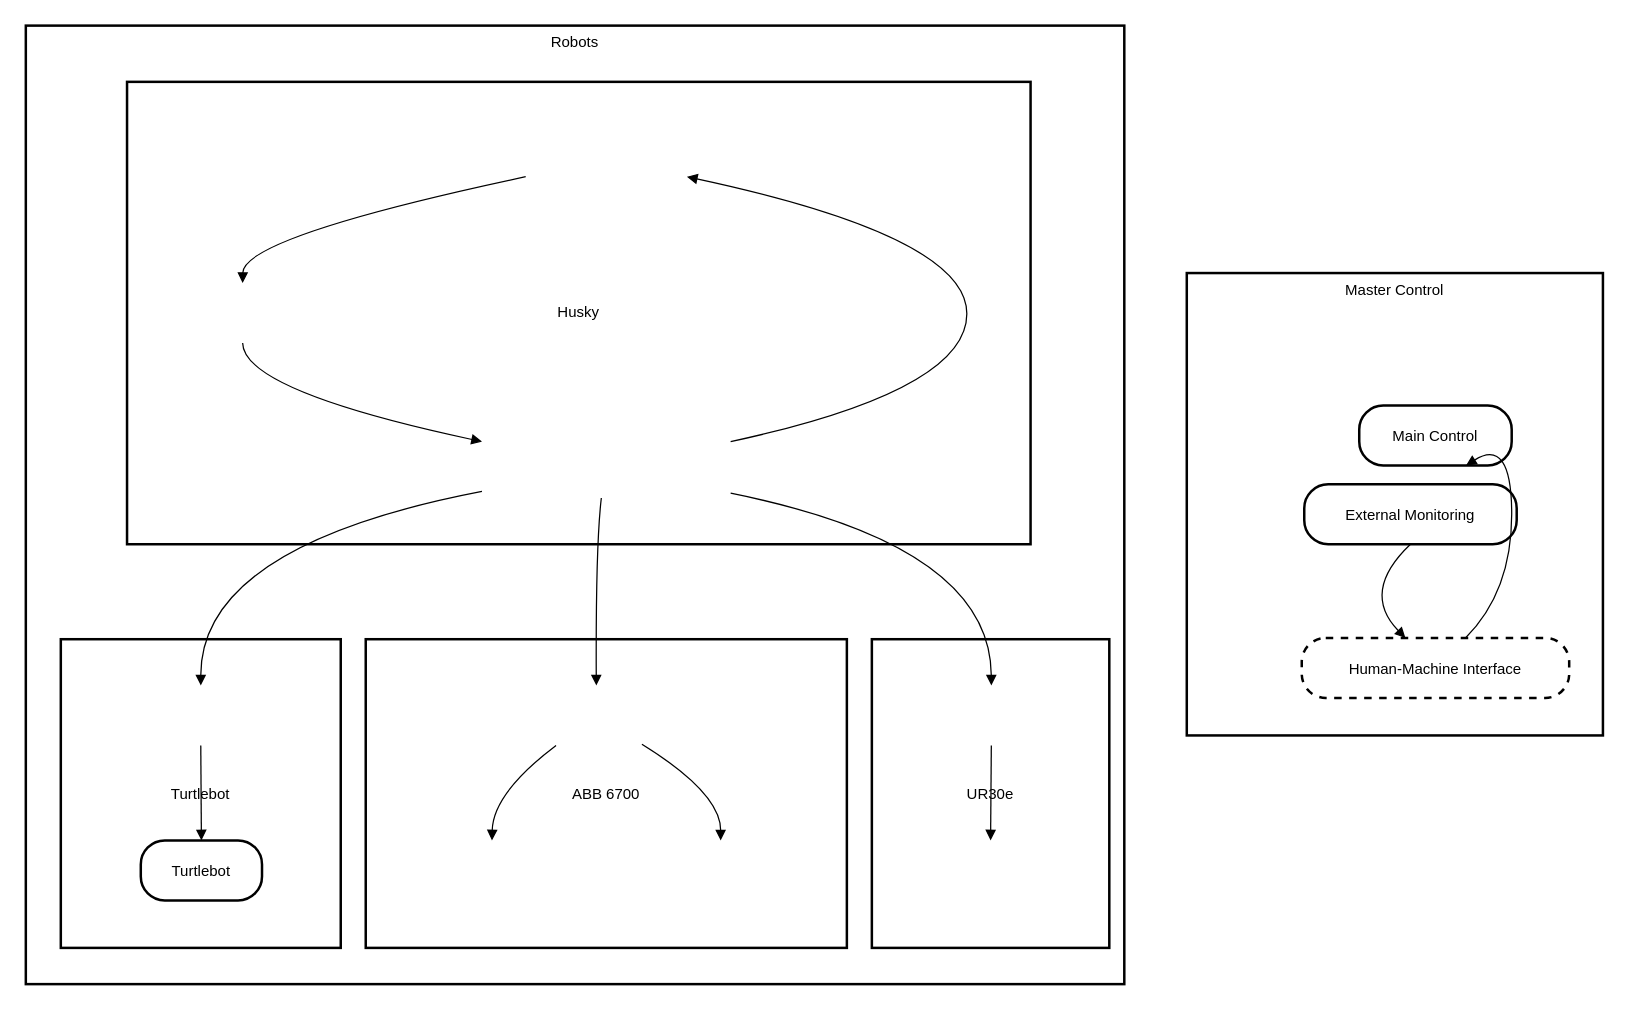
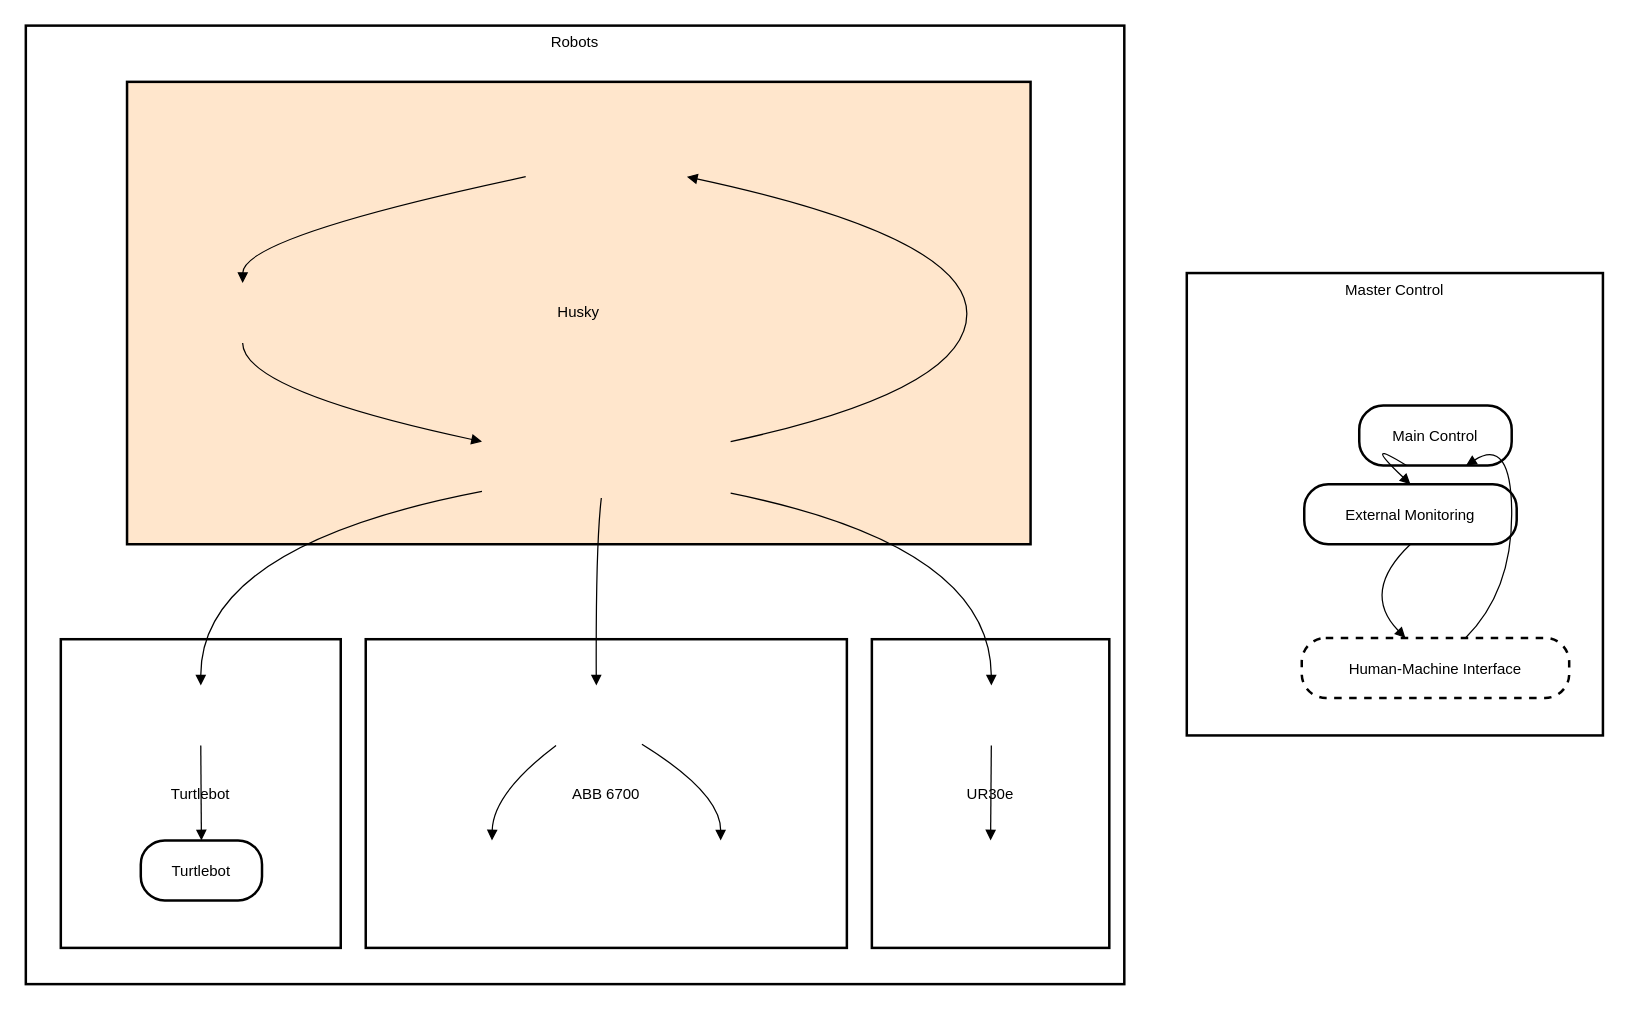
(579, 313) -> (579, 313)
none -> (1384, 457)
